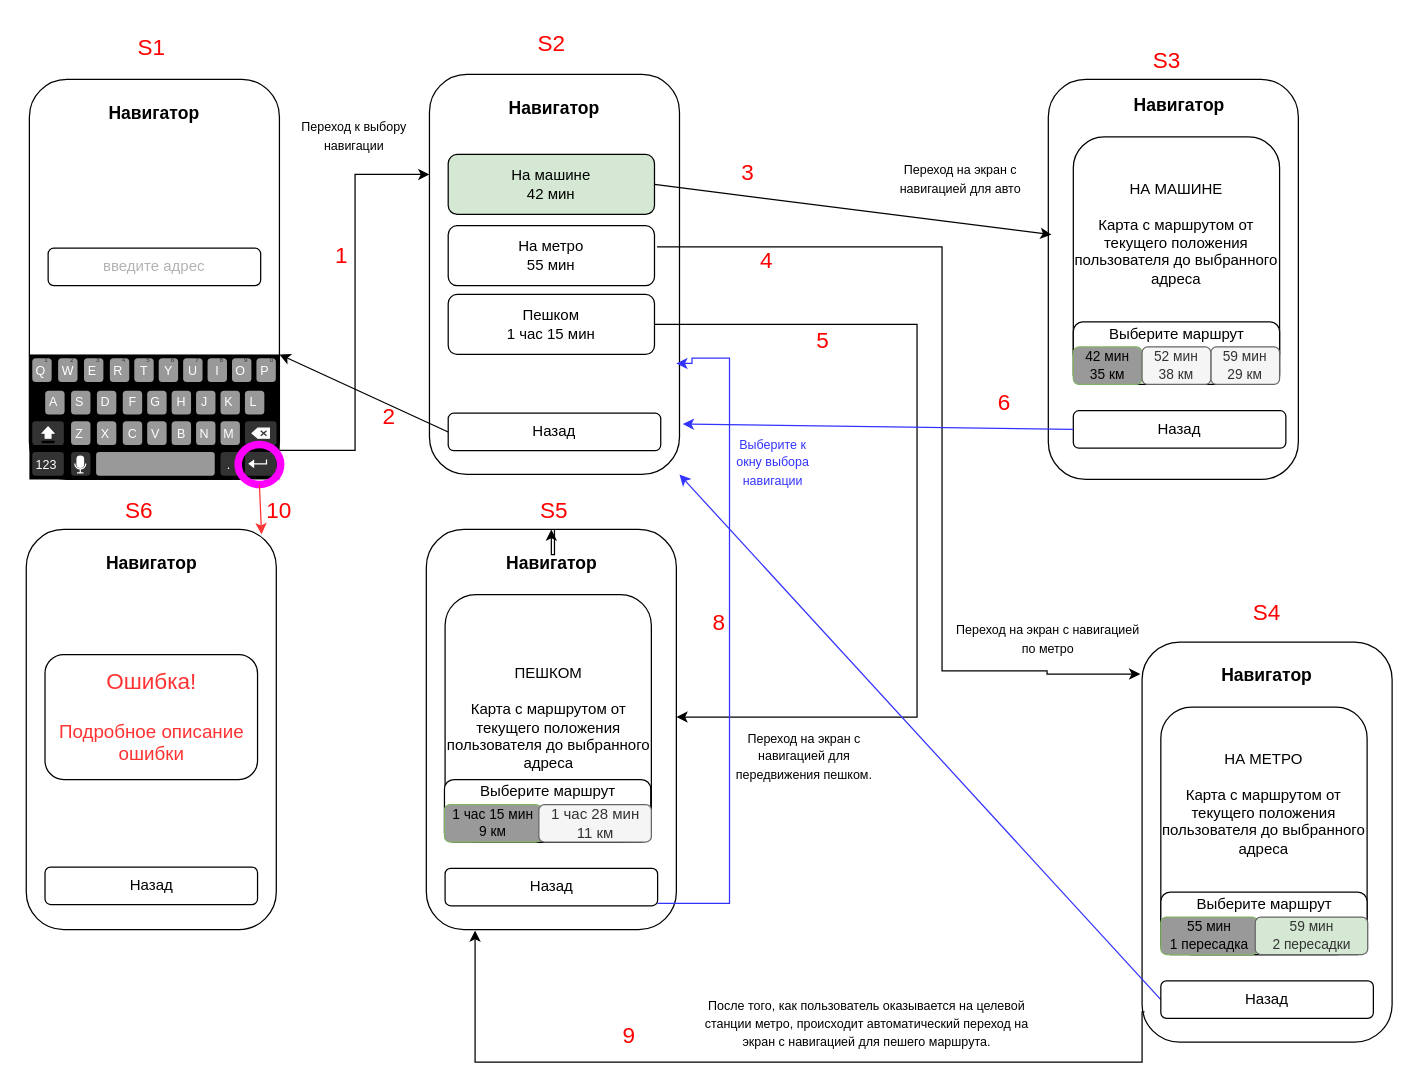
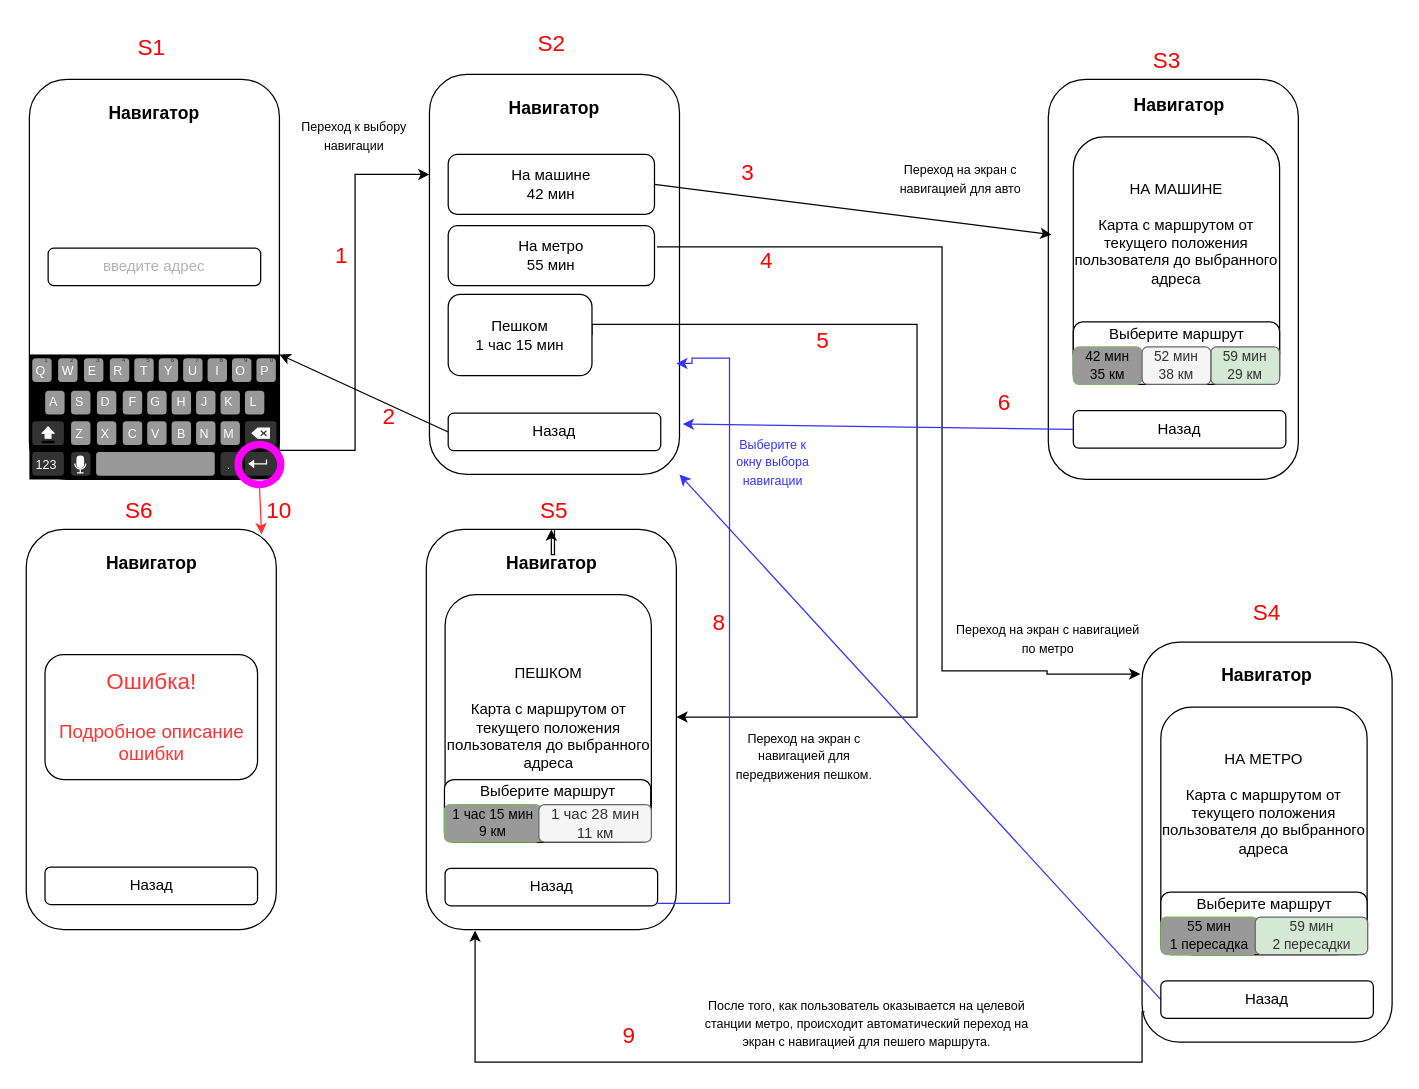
(551, 184) -> (551, 184)
(551, 324) -> (520, 335)
(1245, 366) -> (1245, 366)
